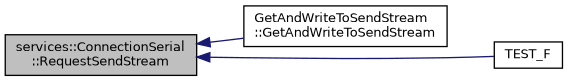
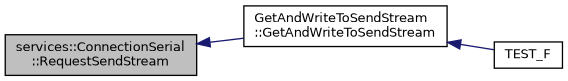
(352, 59) -> (477, 47)
